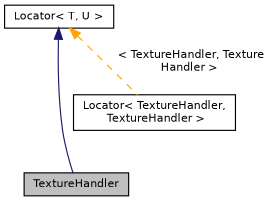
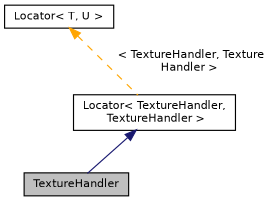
(60, 107) -> (108, 155)
